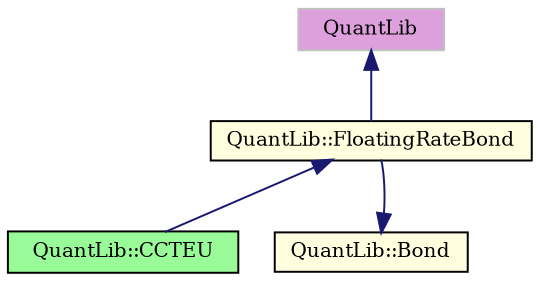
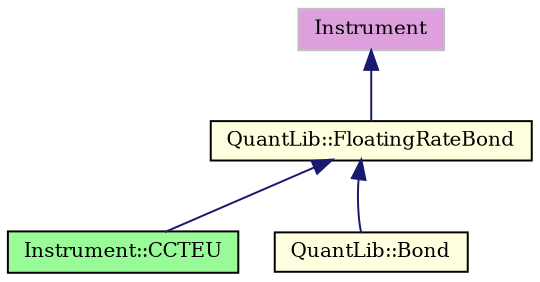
(371, 30) -> (371, 30)
(384, 186) -> (358, 206)
(123, 252) -> (123, 252)
